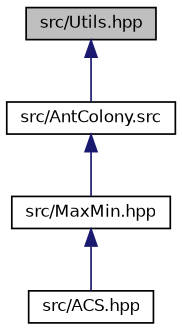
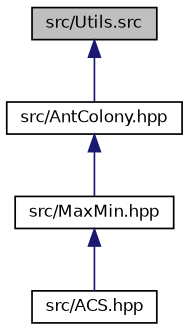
(91, 24) -> (94, 24)
(91, 118) -> (94, 118)
